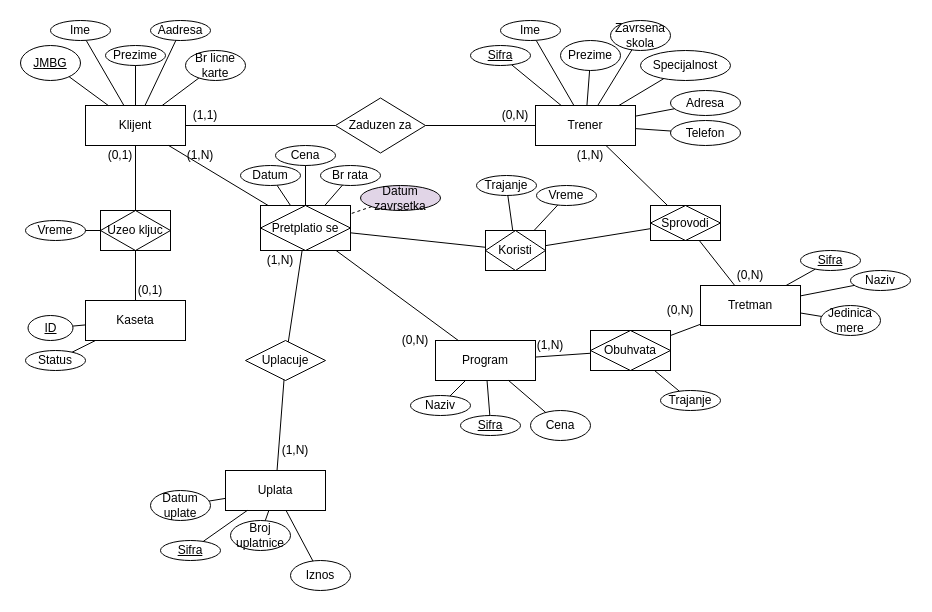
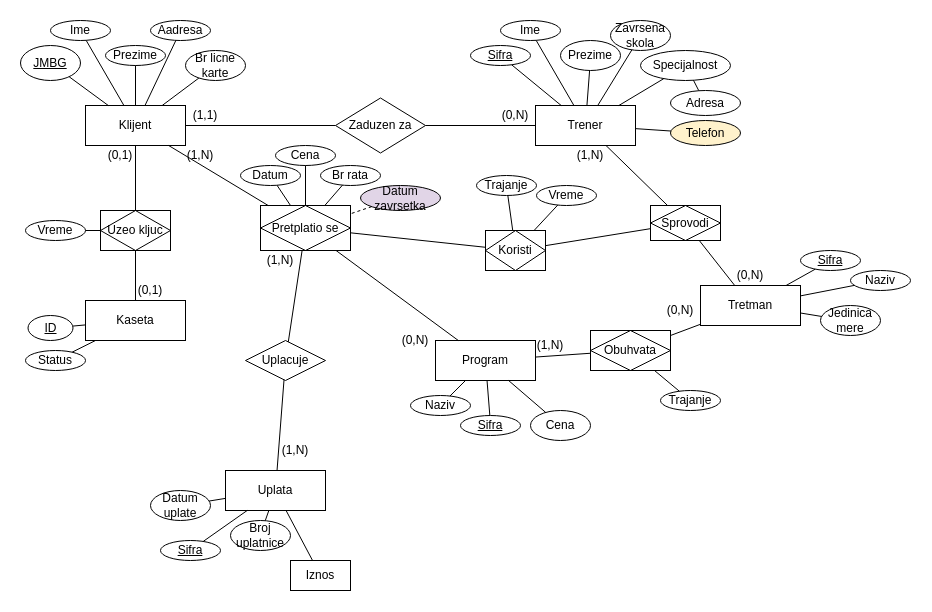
(655, 112) -> (696, 86)
(706, 133) -> (706, 133)
(321, 576) -> (321, 576)
